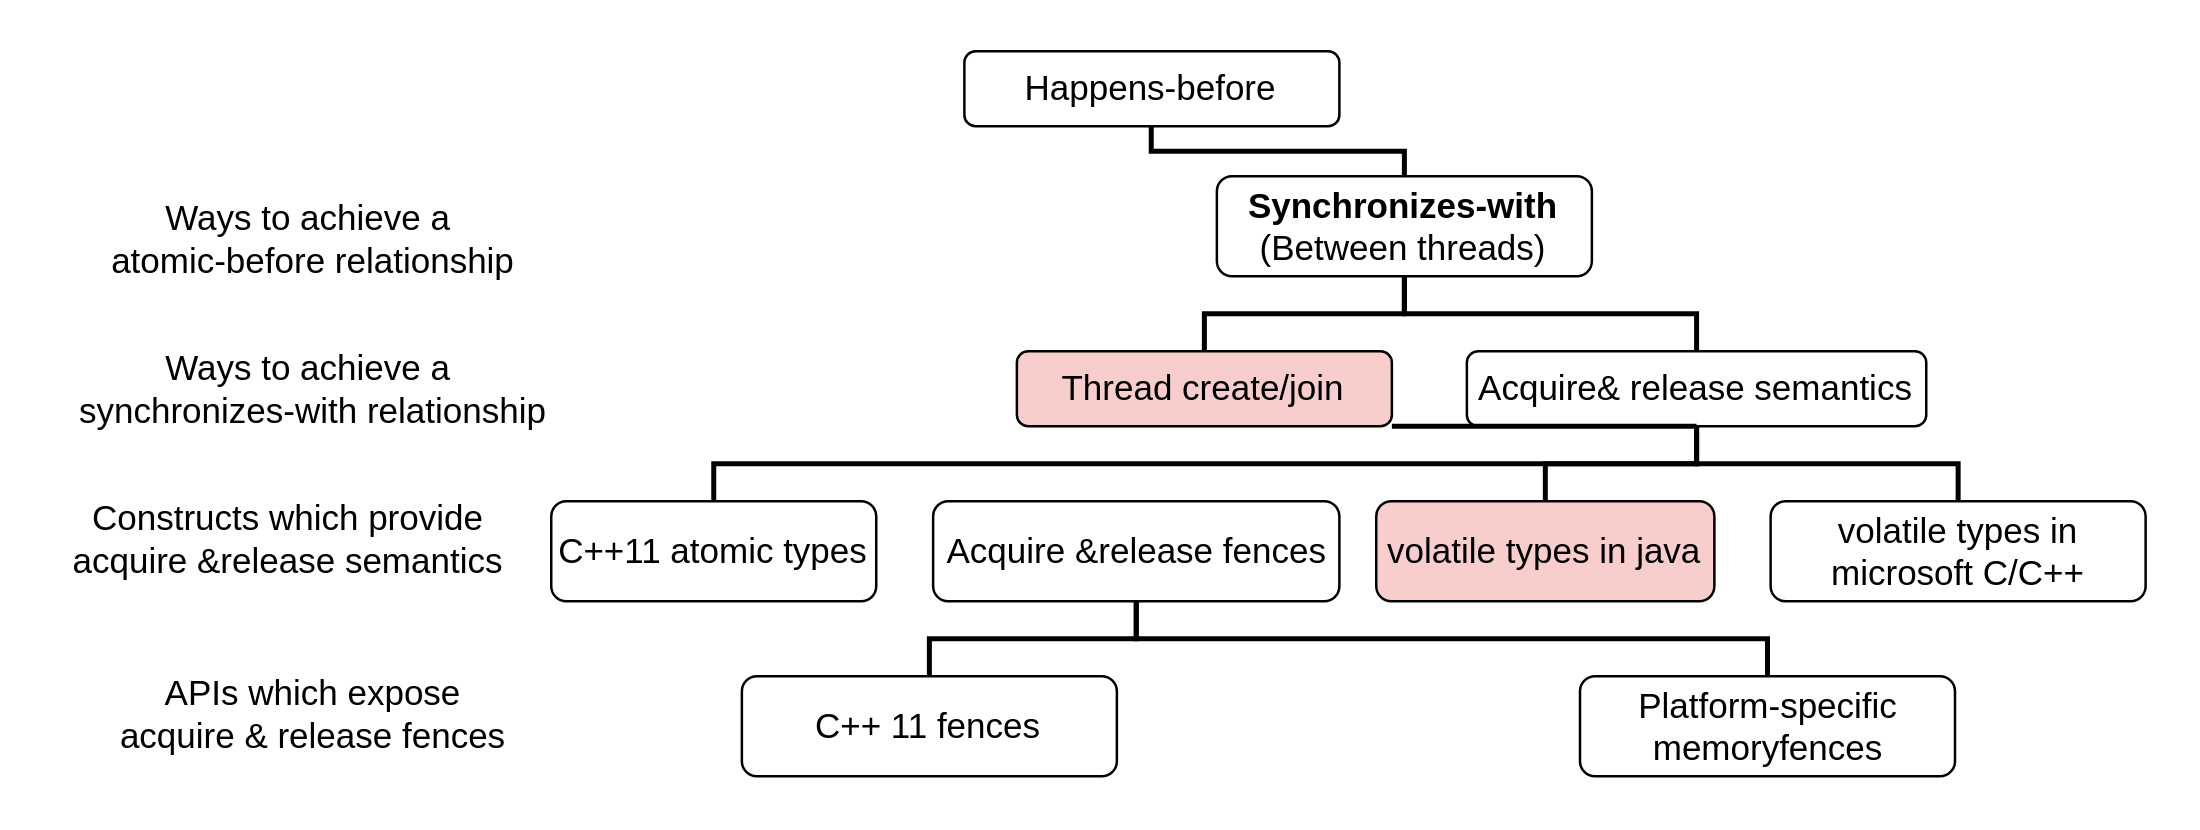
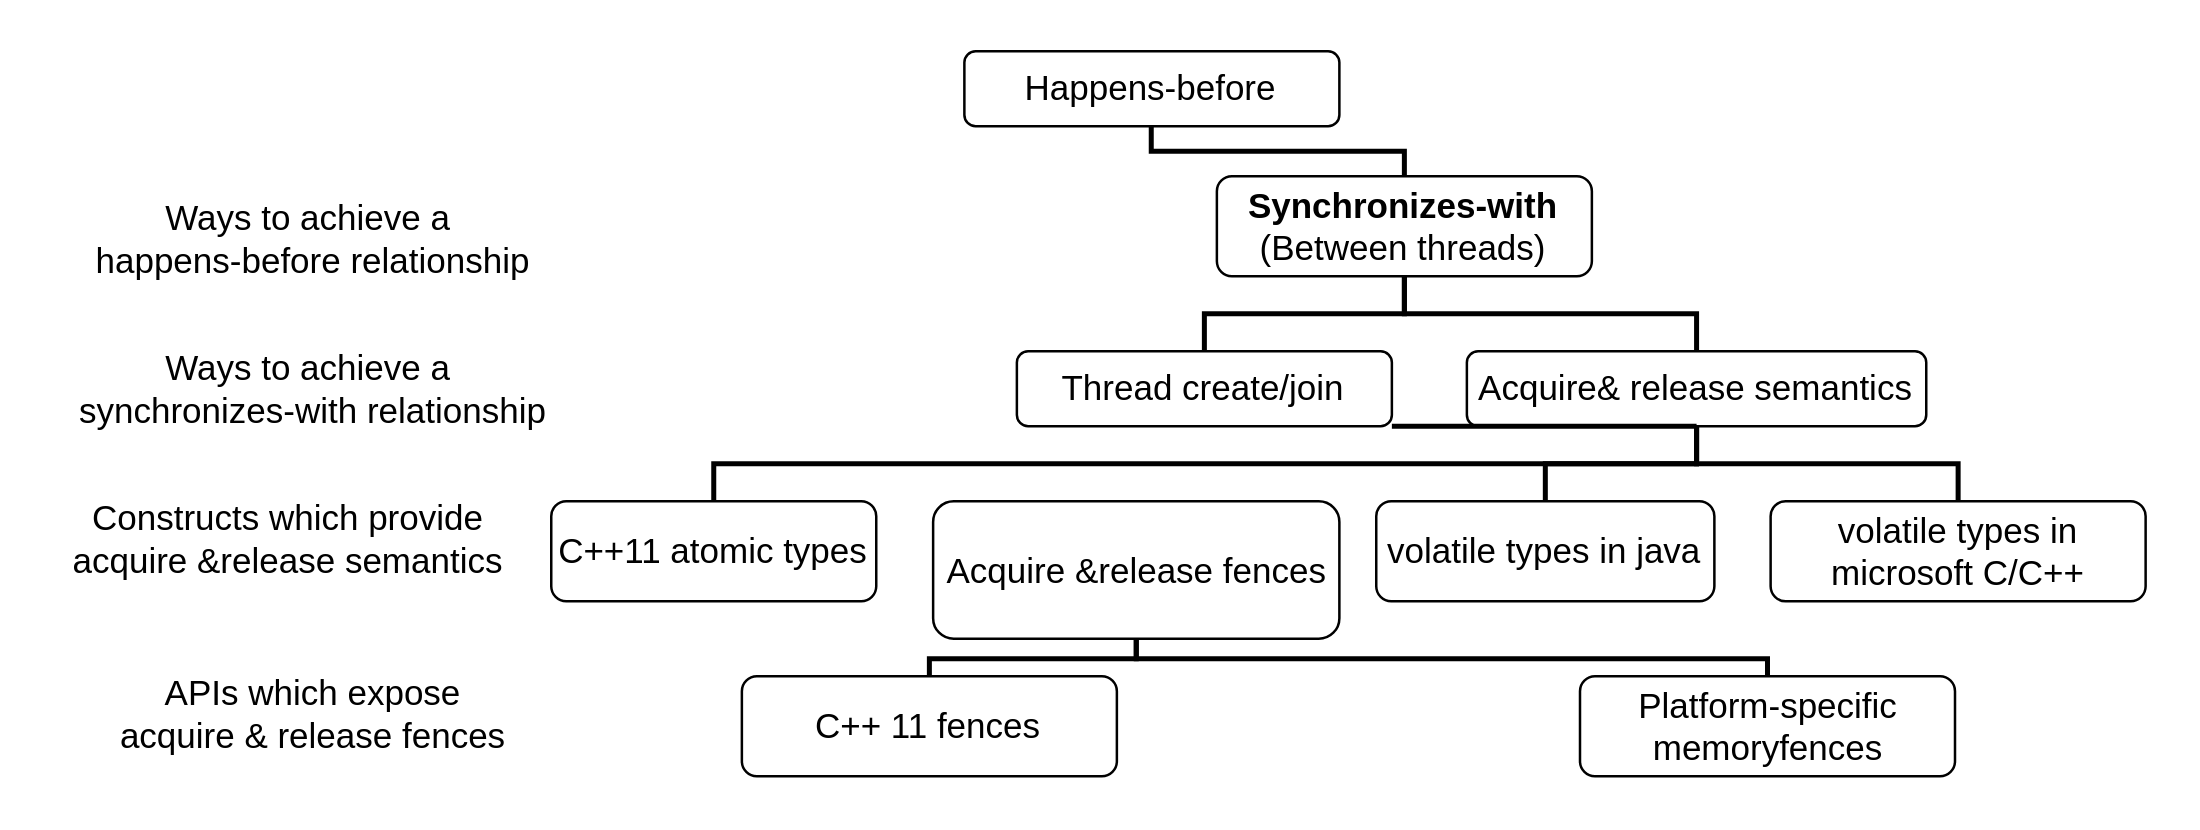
(314, 239) -> (314, 239)
(1204, 389) -> (1204, 389)
(1136, 551) -> (1136, 570)
(1545, 551) -> (1545, 551)
